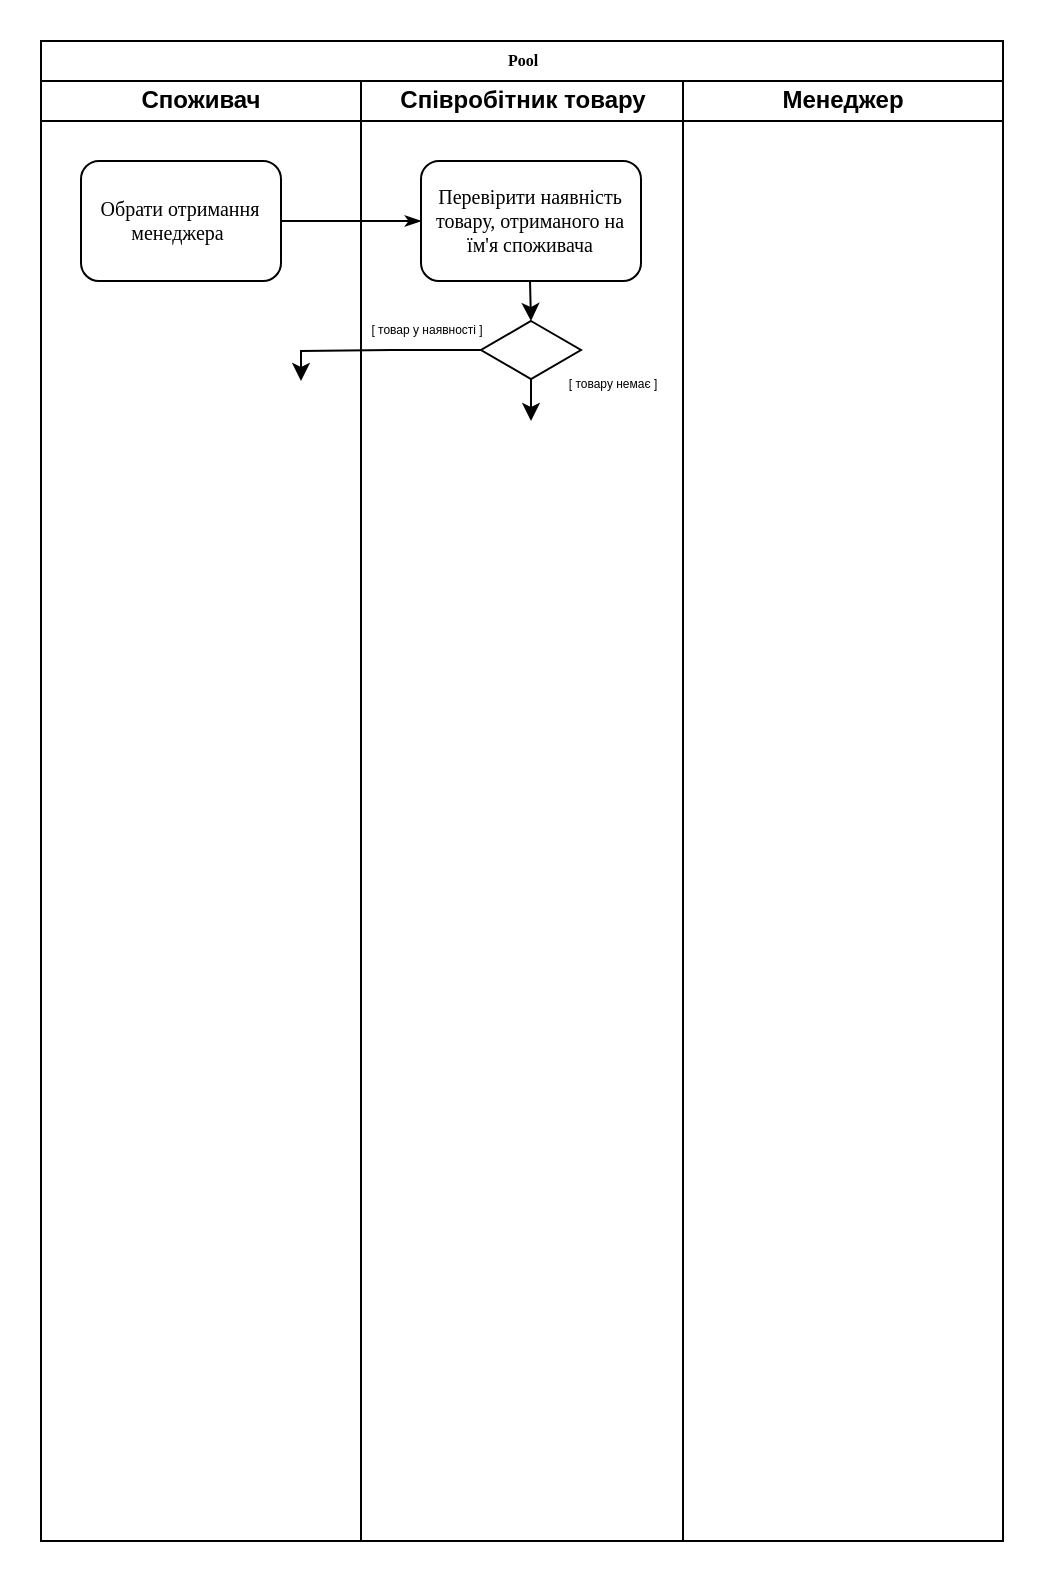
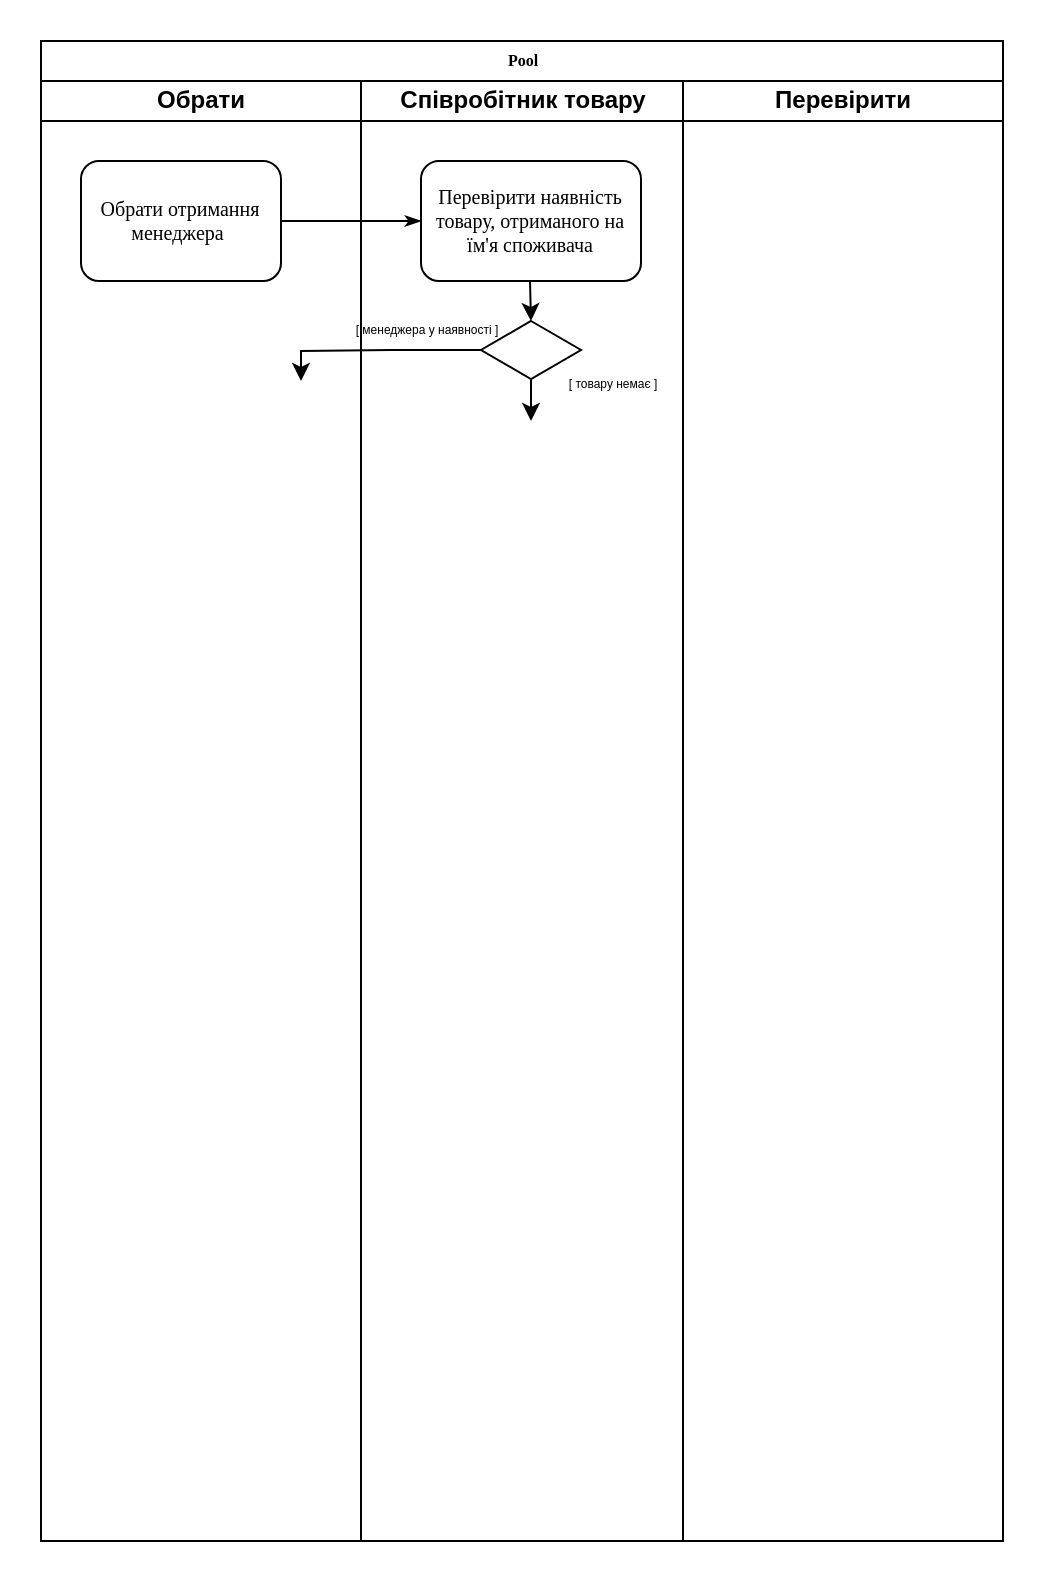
(202, 101) -> (202, 101)
(844, 101) -> (844, 101)
(428, 327) -> (428, 327)
